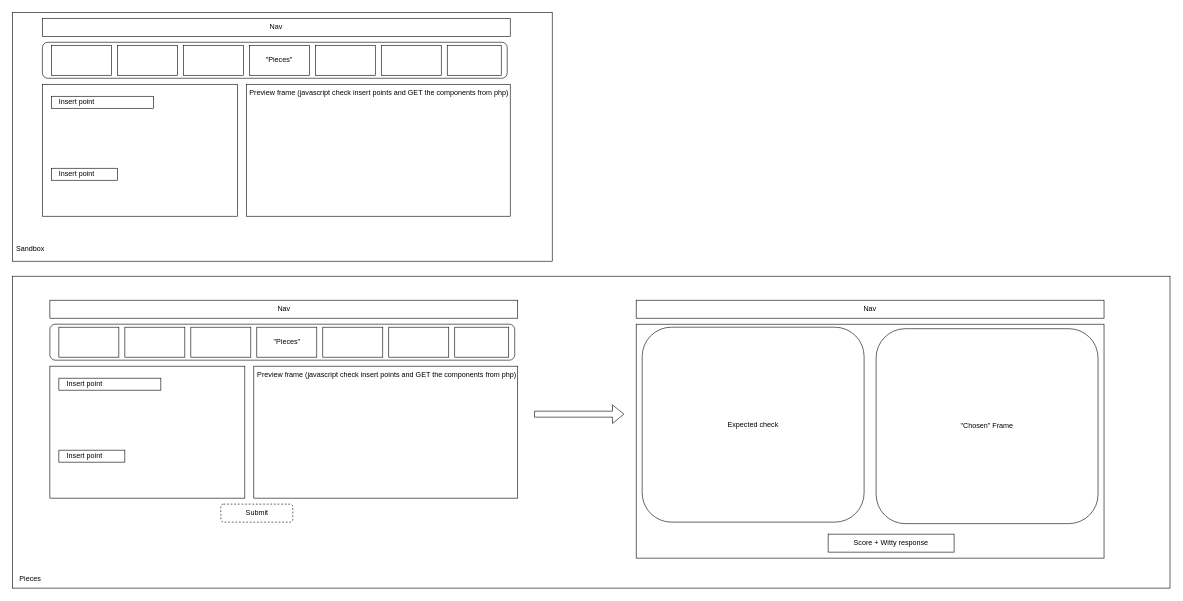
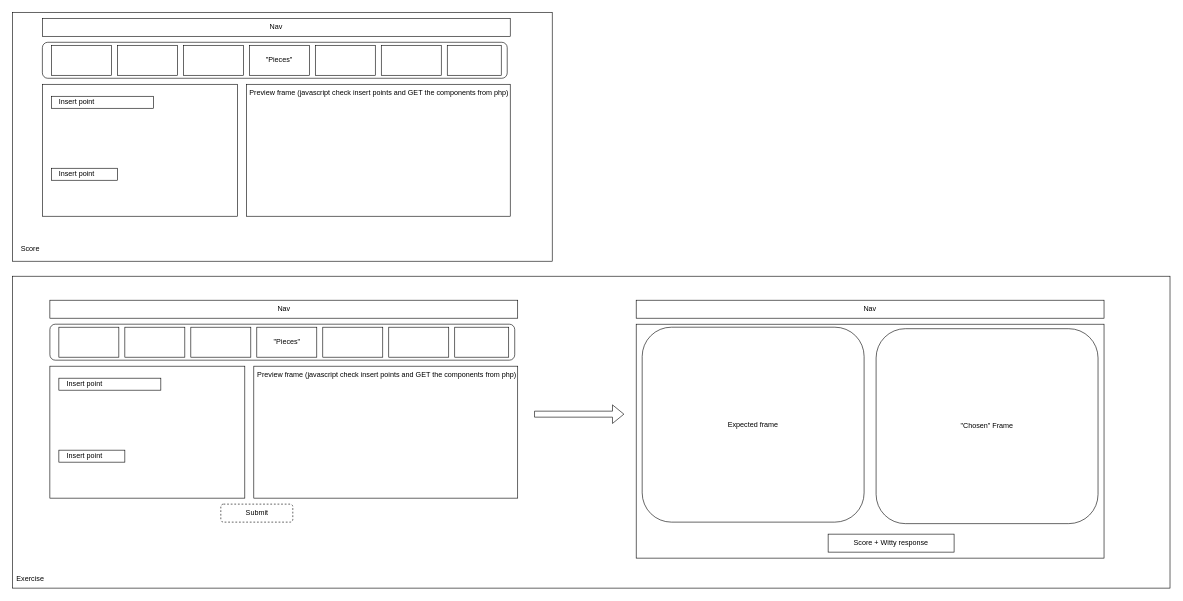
(30, 249) -> (30, 249)
(753, 425) -> (753, 425)
(30, 579) -> (30, 579)
